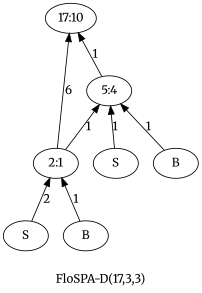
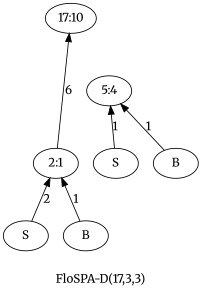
(92, 58) -> none
(80, 130) -> none
